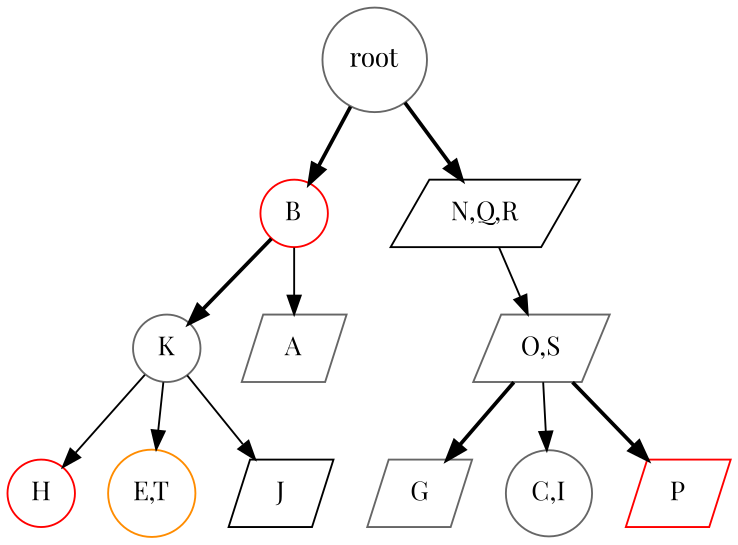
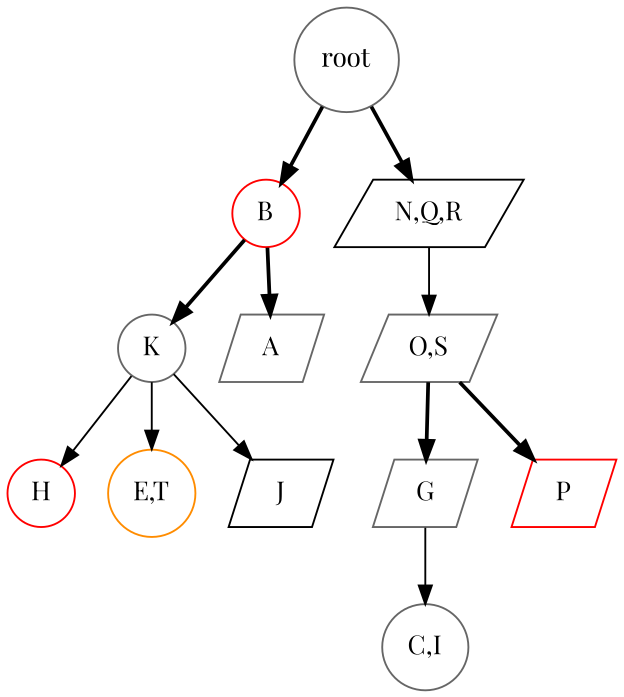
(294, 272) -> (268, 272)
(544, 407) -> (425, 557)
